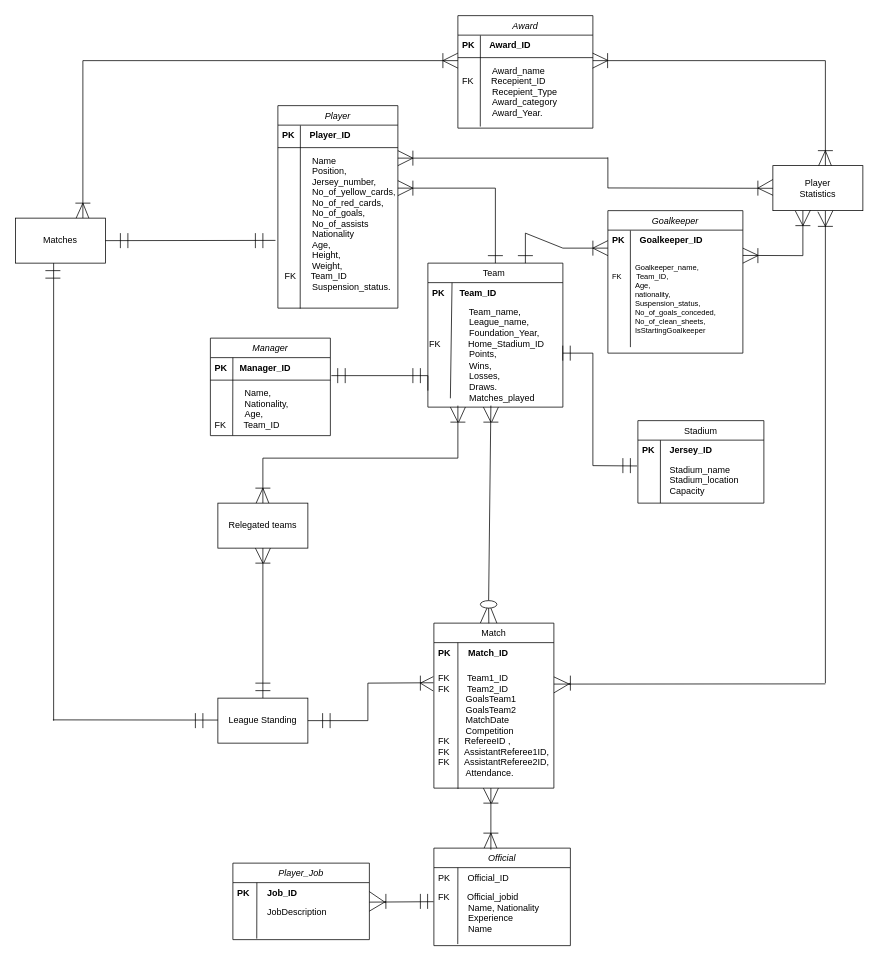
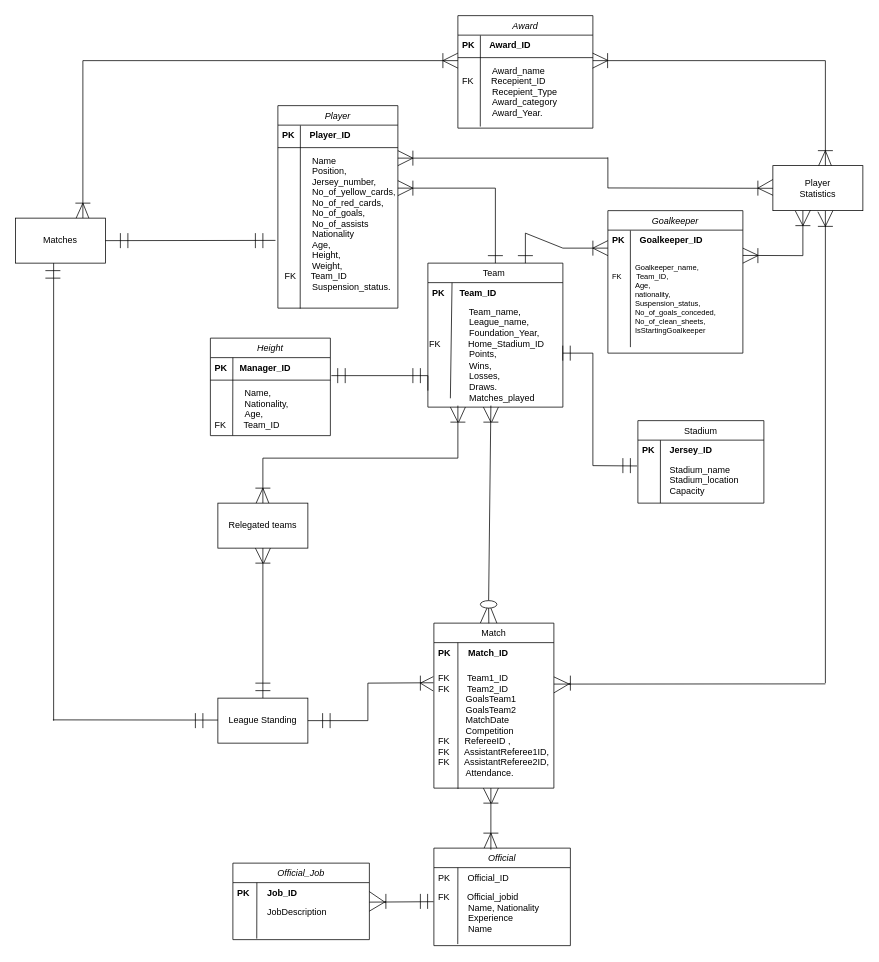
(270, 348) -> (270, 348)
(301, 873) -> (301, 873)
